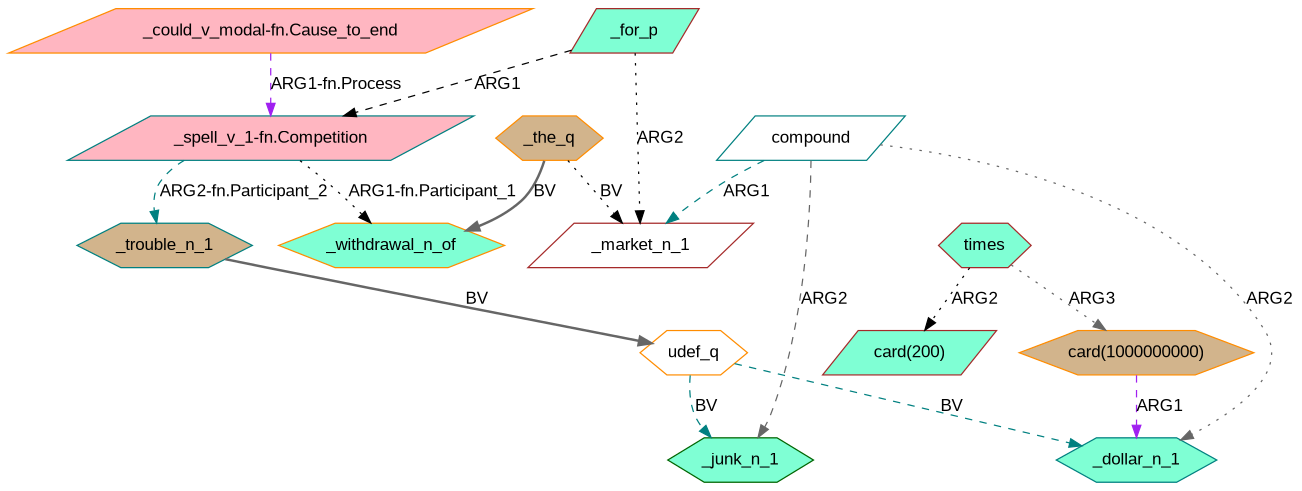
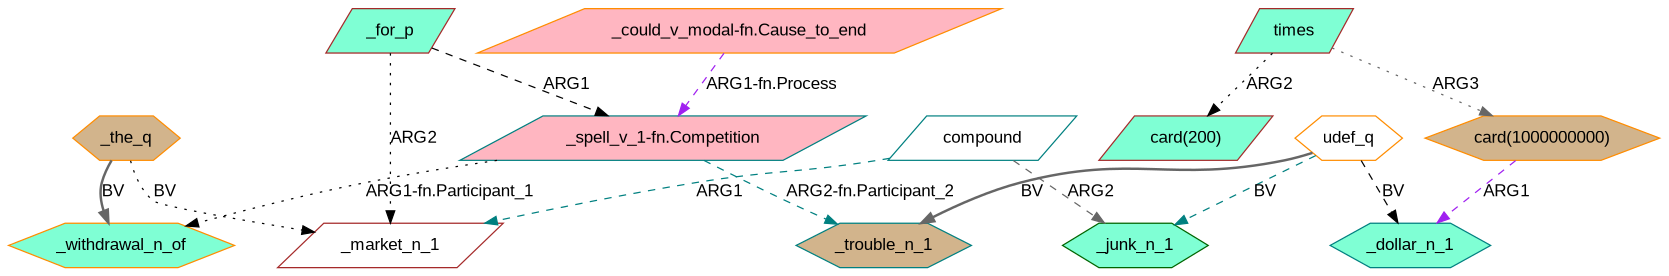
(1156, 230) -> none
(985, 245) -> (1295, 31)
(432, 300) -> (1119, 169)
(902, 403) -> (1376, 186)
